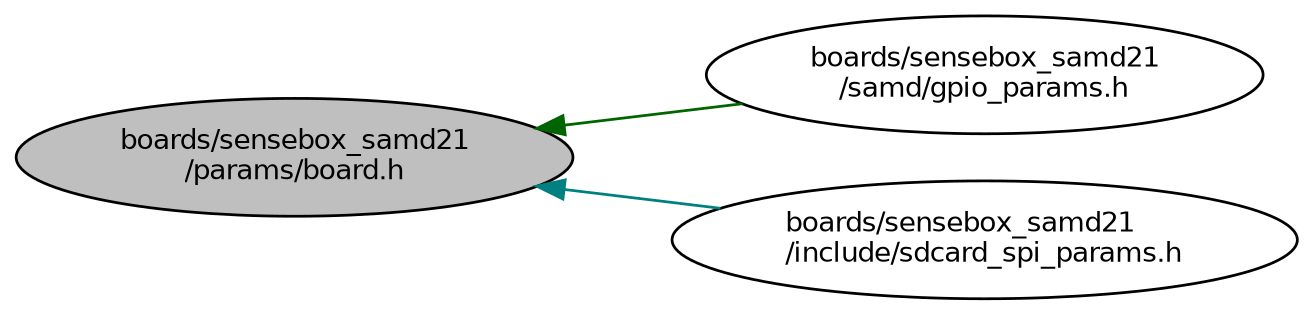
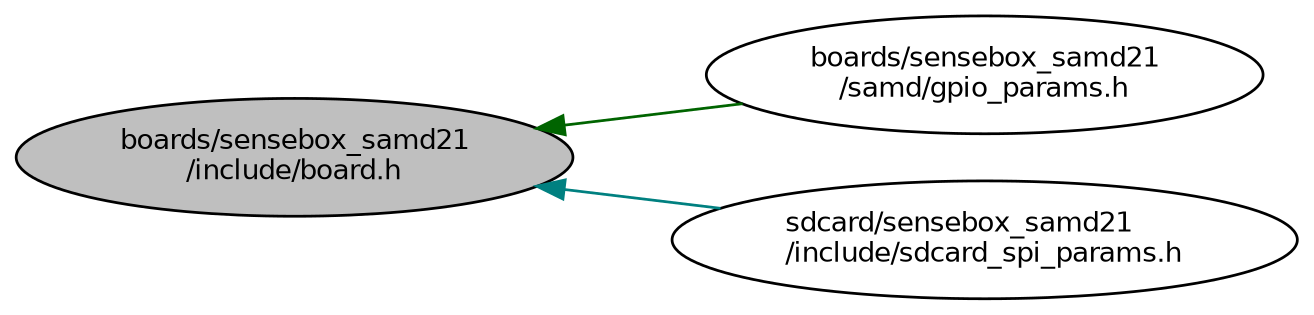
(295, 157) -> (295, 157)
(985, 240) -> (985, 240)
